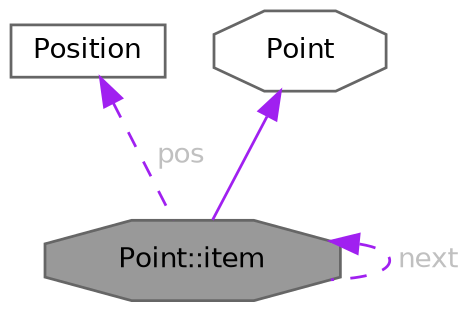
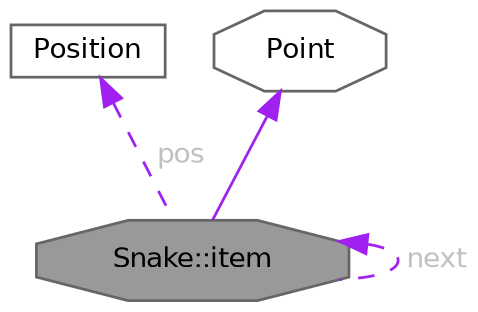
(193, 260) -> (193, 260)
